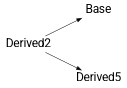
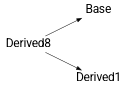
(28, 44) -> (28, 44)
(99, 78) -> (99, 78)
